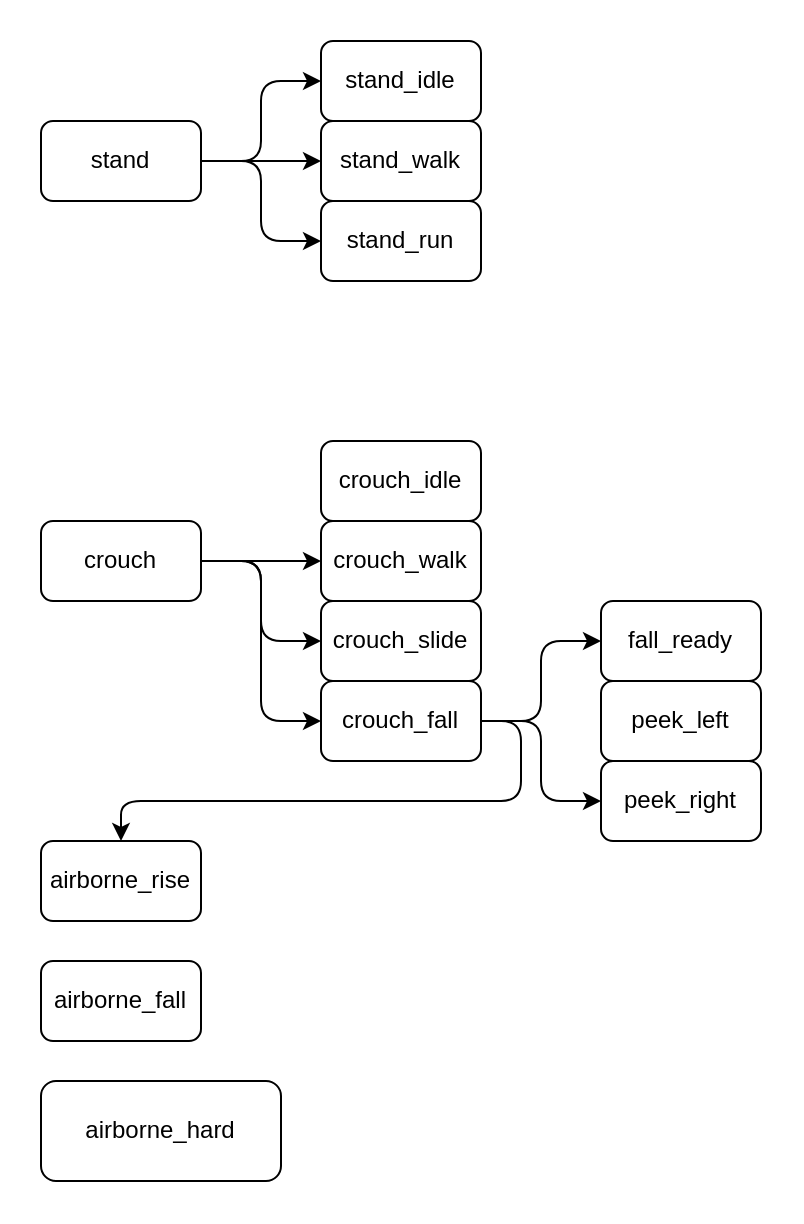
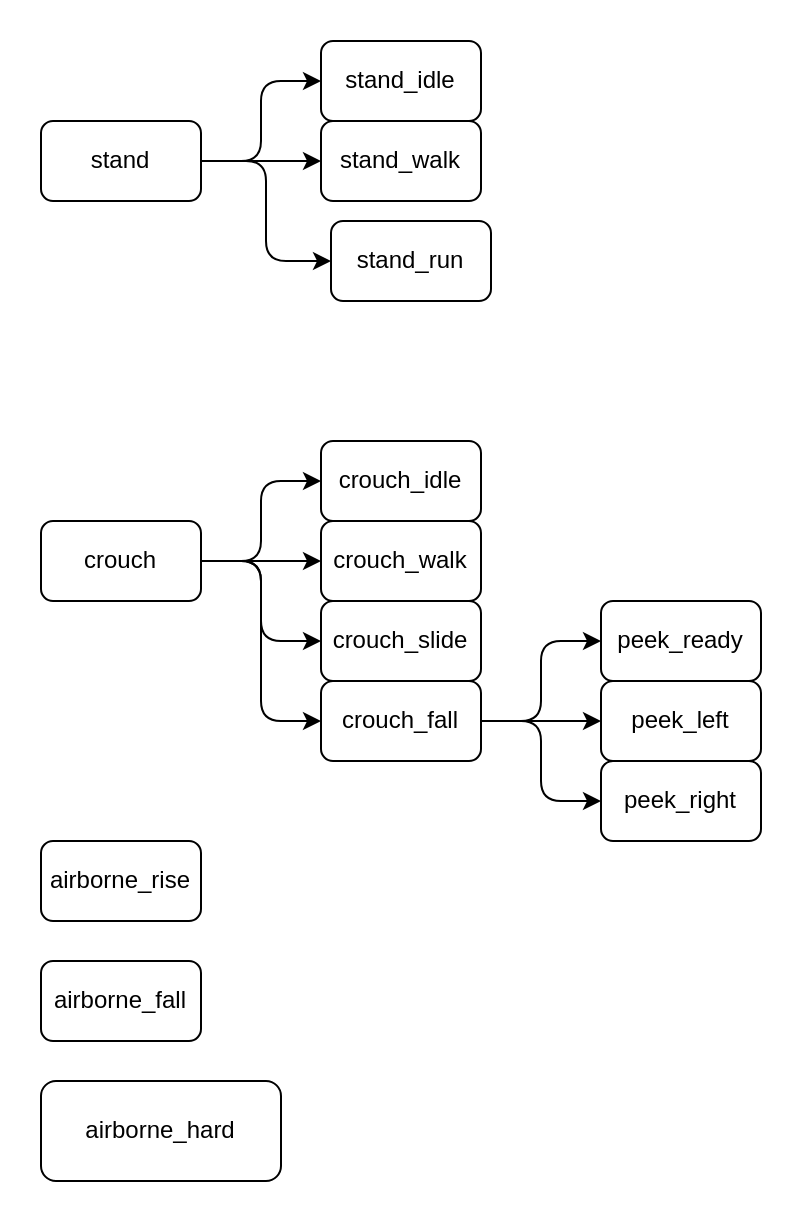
(401, 241) -> (411, 261)
none -> (261, 503)
(681, 641) -> (681, 641)
(343, 801) -> (561, 721)
